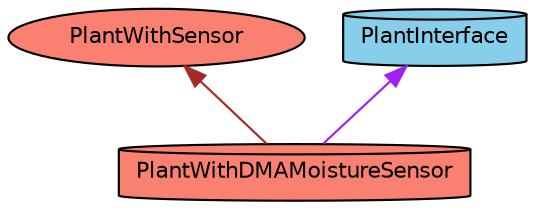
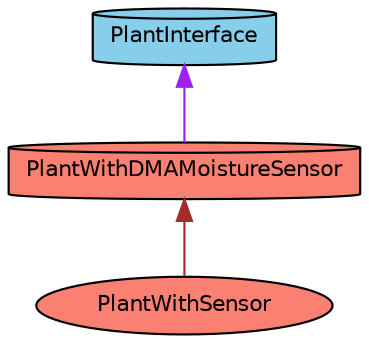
(233, 112) -> (184, 249)
